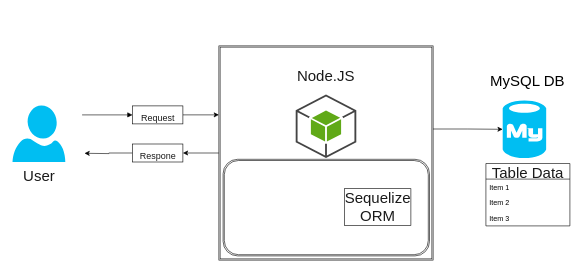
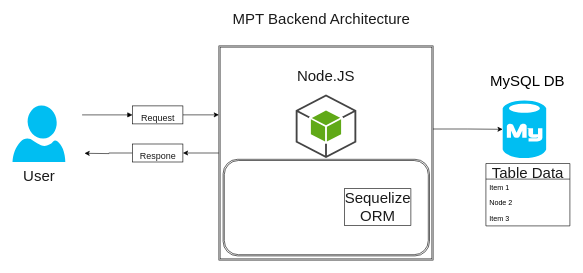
none -> (321, 18)
(500, 203) -> (500, 203)
